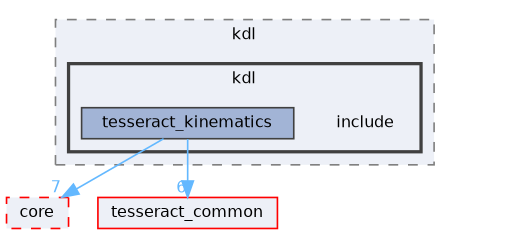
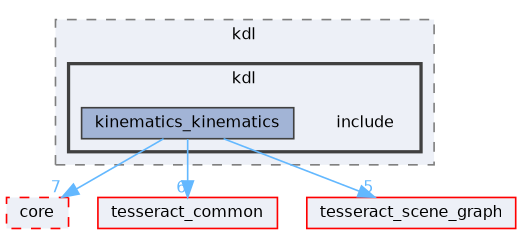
(188, 123) -> (188, 123)
none -> (411, 213)
